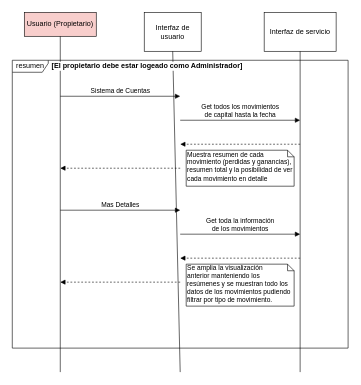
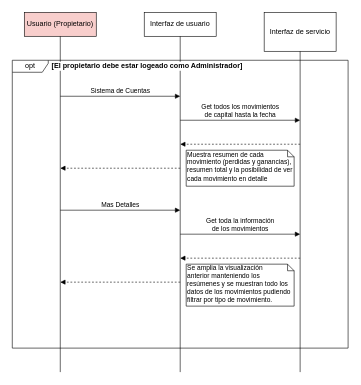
(173, 32) -> (180, 24)
(30, 66) -> (30, 66)
